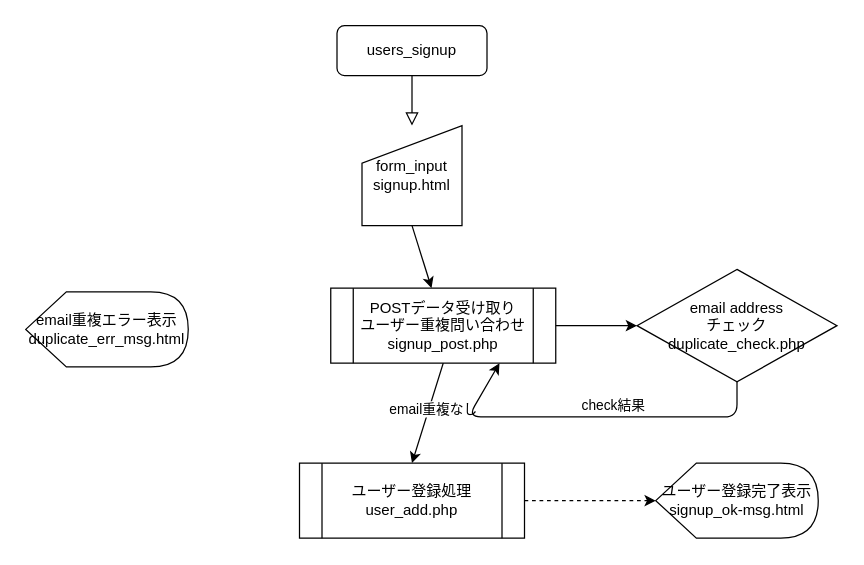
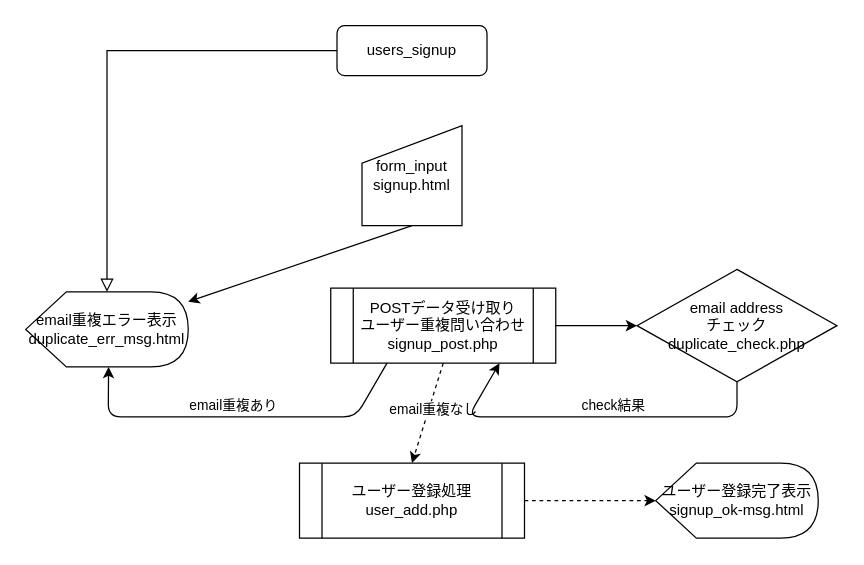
(412, 94) -> (108, 51)
(420, 253) -> (304, 262)
none -> (245, 417)
(421, 435) -> (421, 435)
